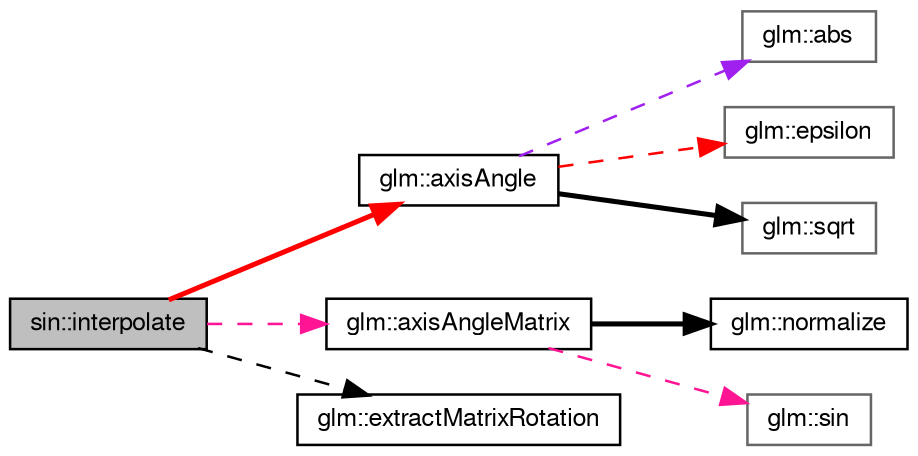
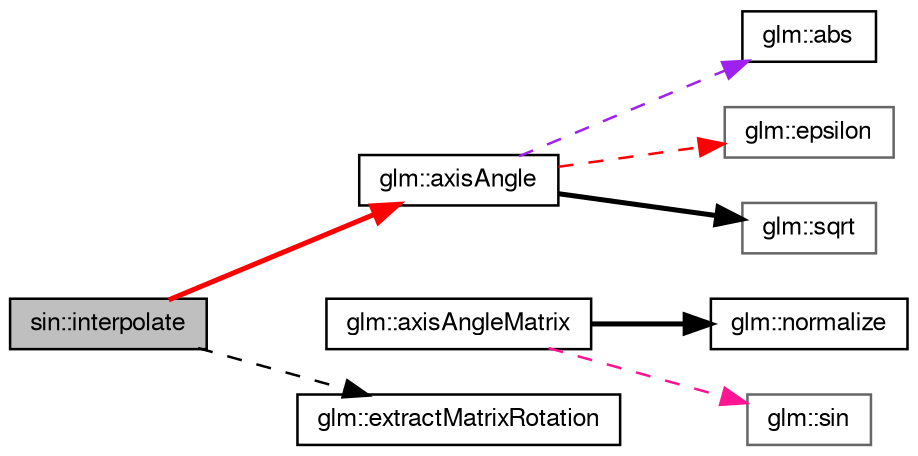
(809, 37) -> (809, 37)
(254, 324) -> none
